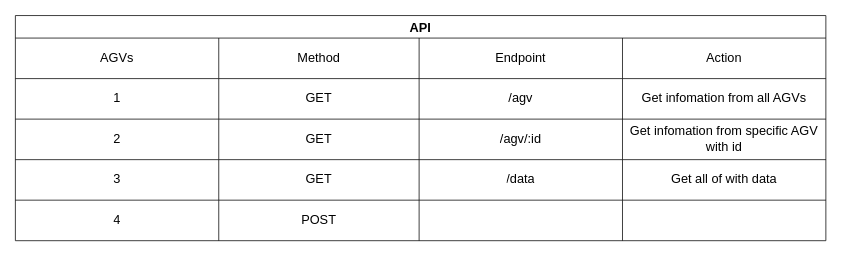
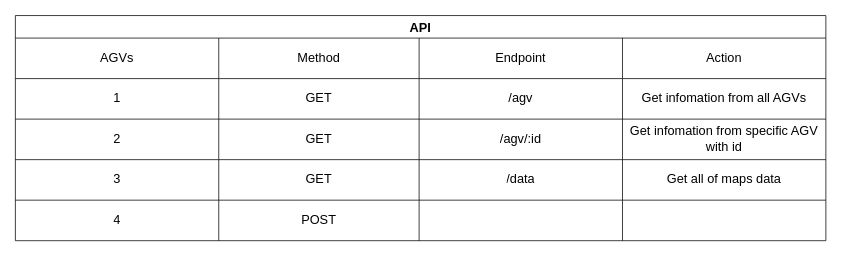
(724, 180) -> (724, 180)
